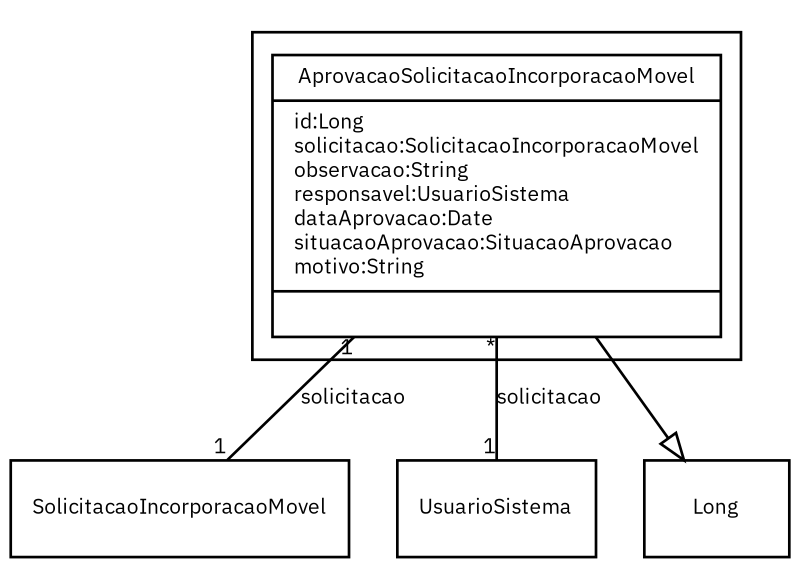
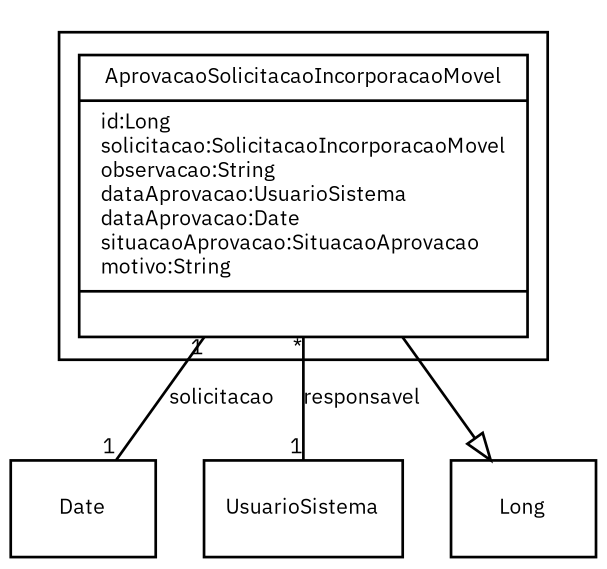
(432, 195) -> (255, 195)
(550, 399) -> (362, 399)
(180, 509) -> (83, 509)
